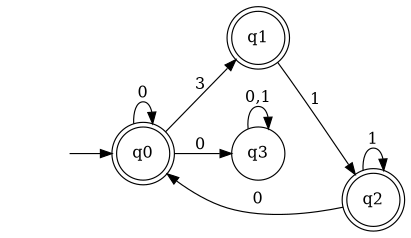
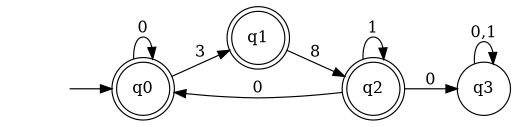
(316, 100) -> (316, 52)
(197, 154) -> (425, 89)
